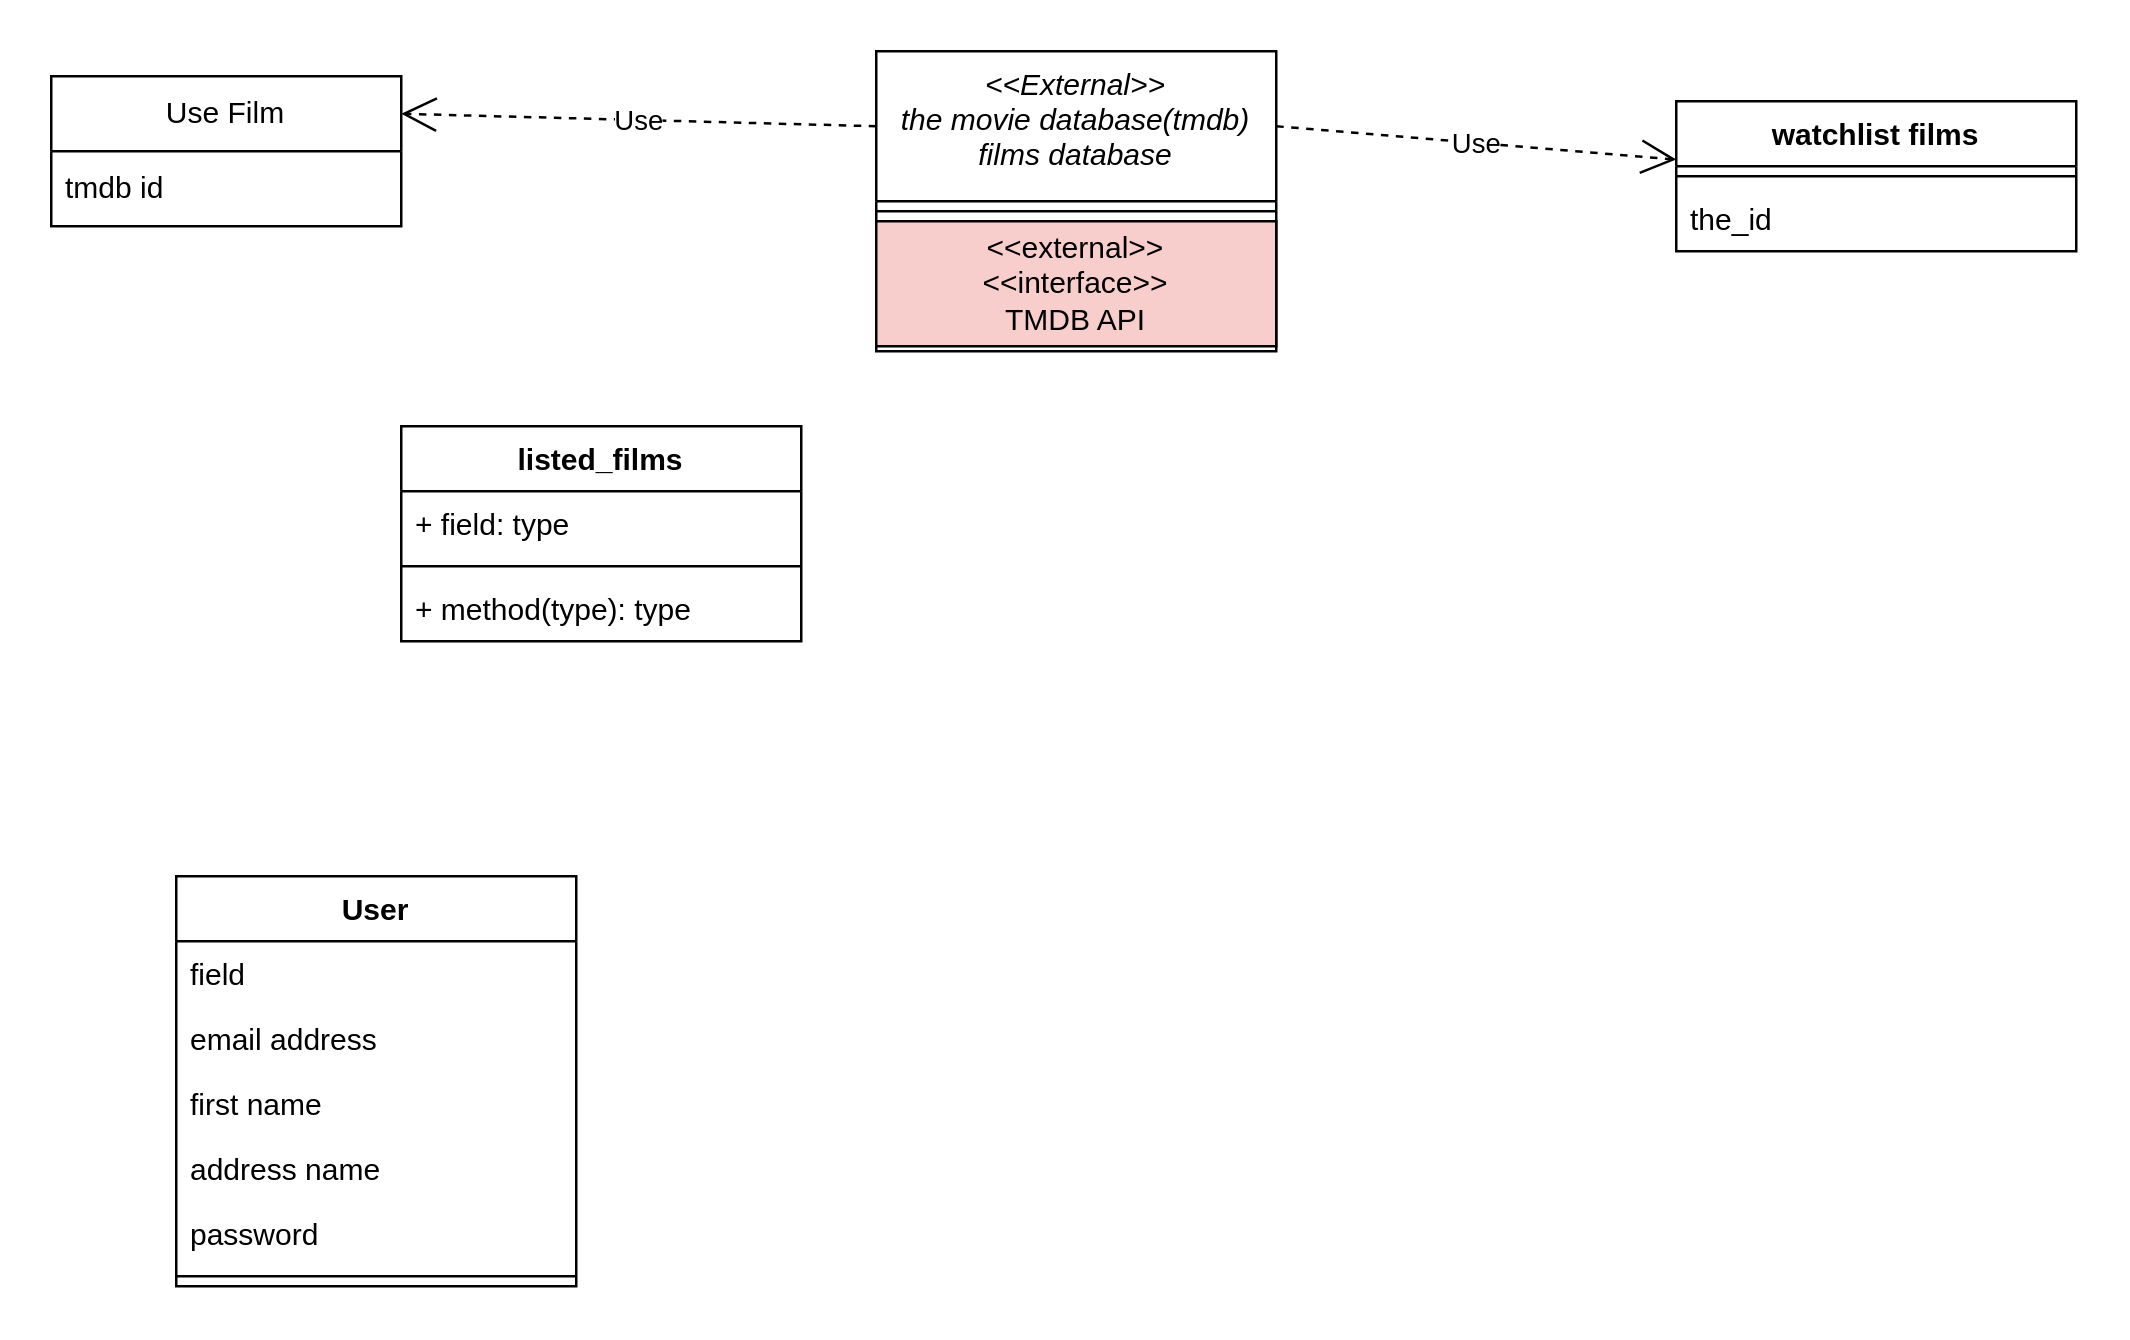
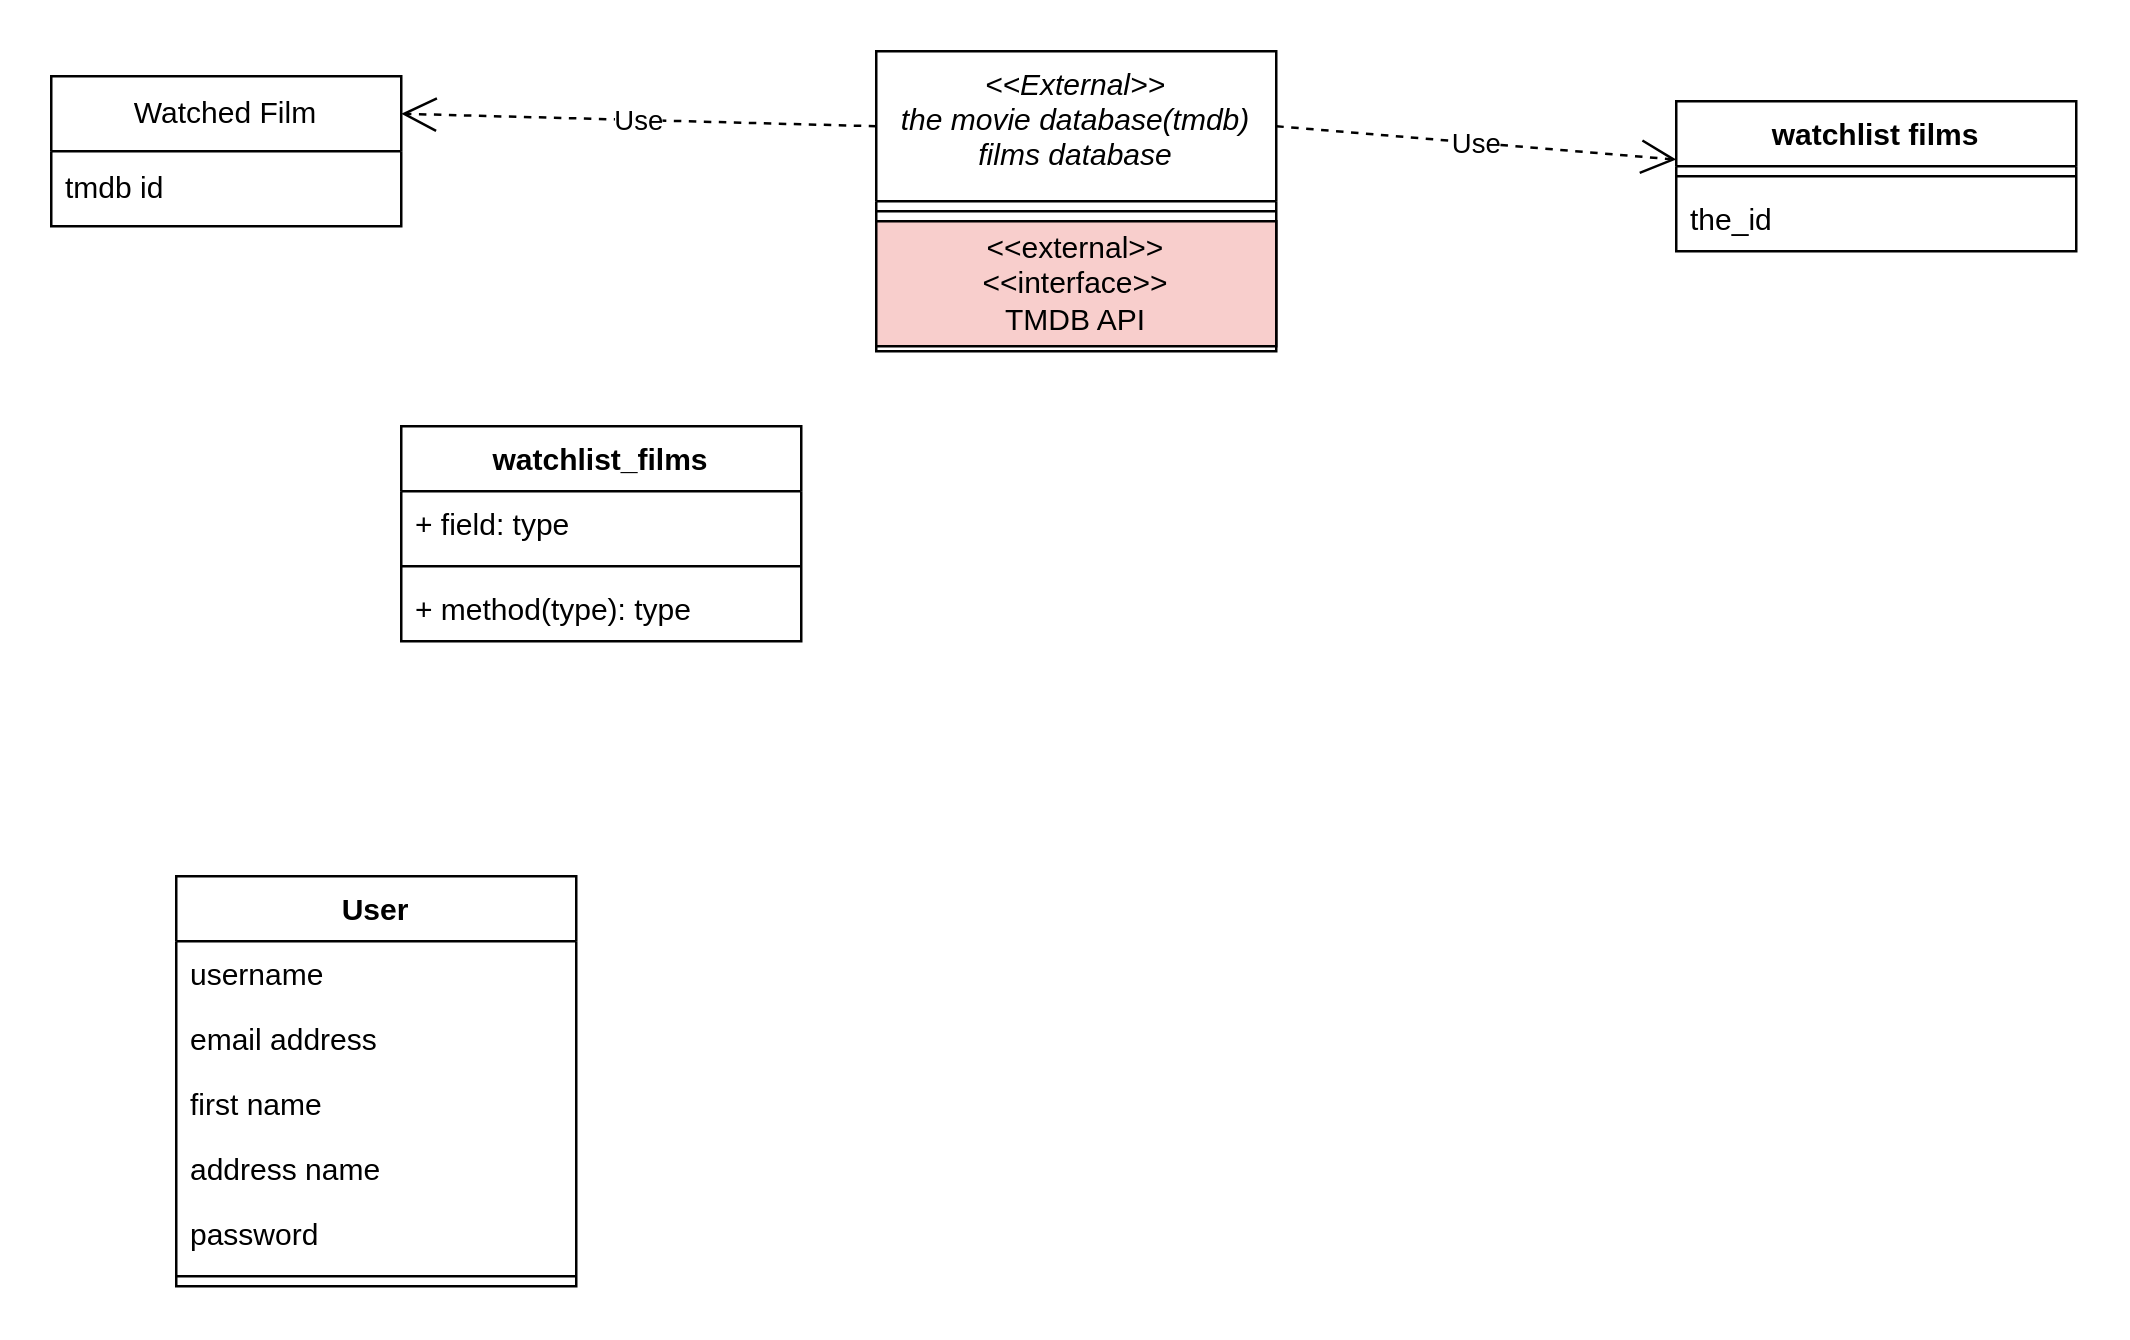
(226, 114) -> (226, 114)
(601, 462) -> (601, 462)
(225, 977) -> (258, 977)
